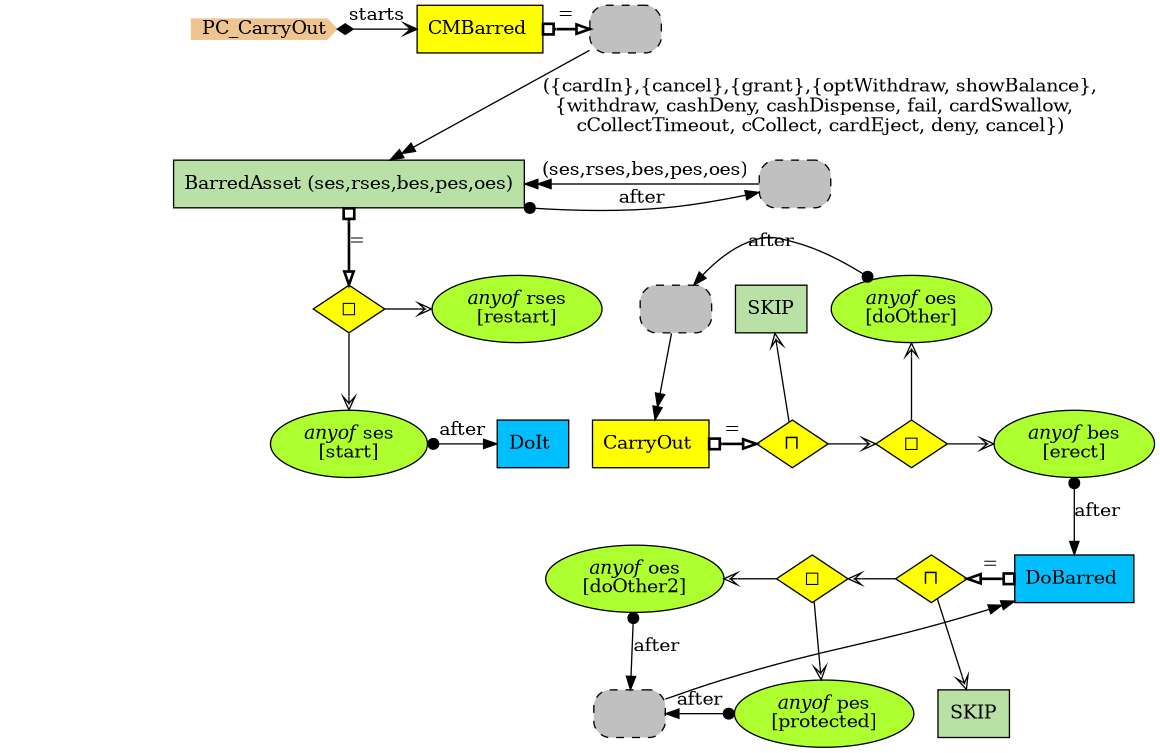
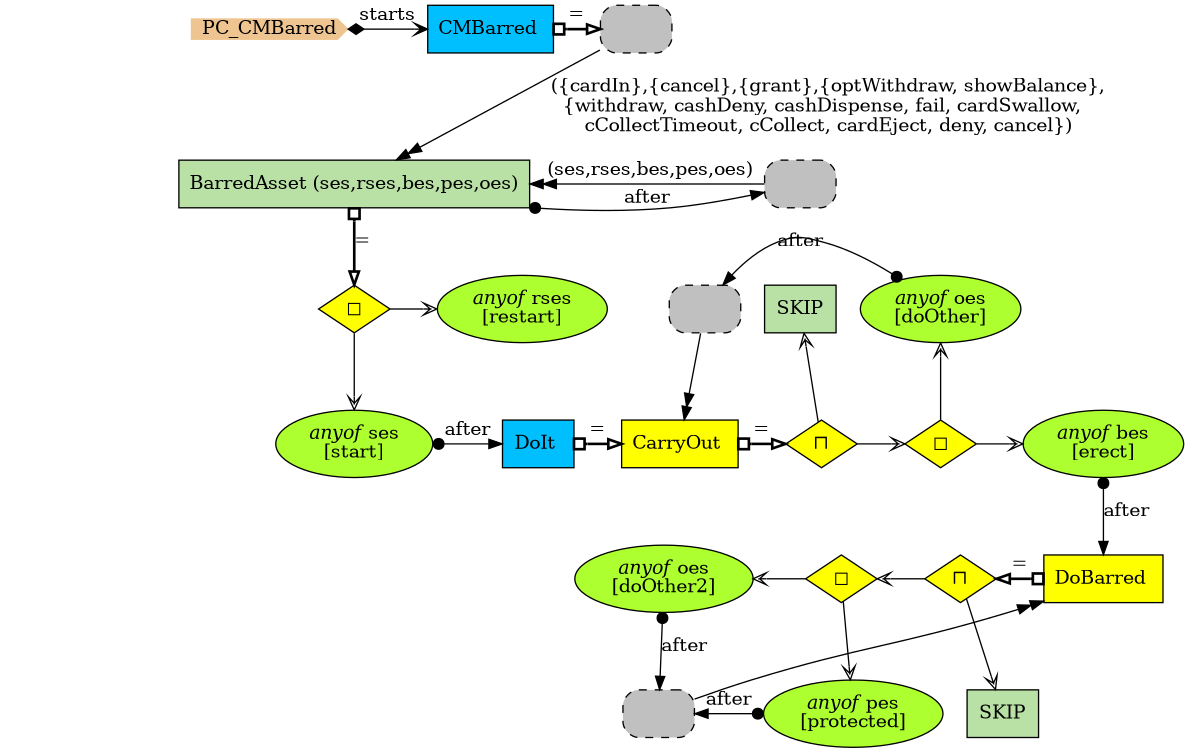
(264, 29) -> (270, 29)
(480, 29) -> (491, 29)
none -> (598, 444)
(1074, 579) -> (1103, 579)
